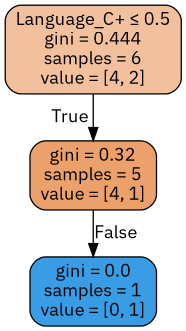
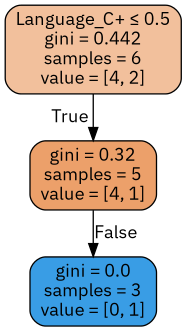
(93, 39) -> (93, 39)
(93, 291) -> (93, 291)
